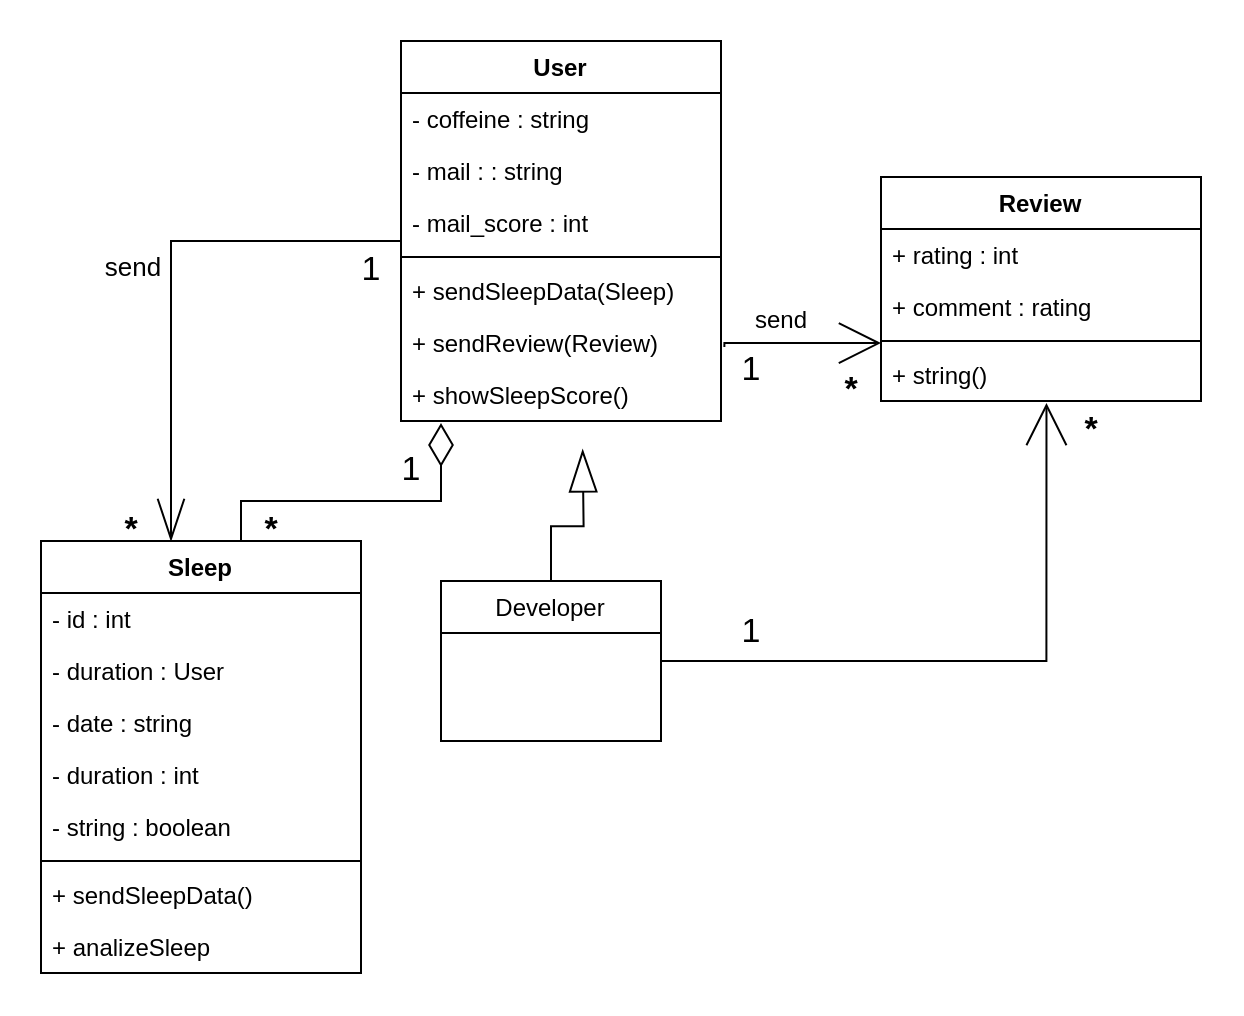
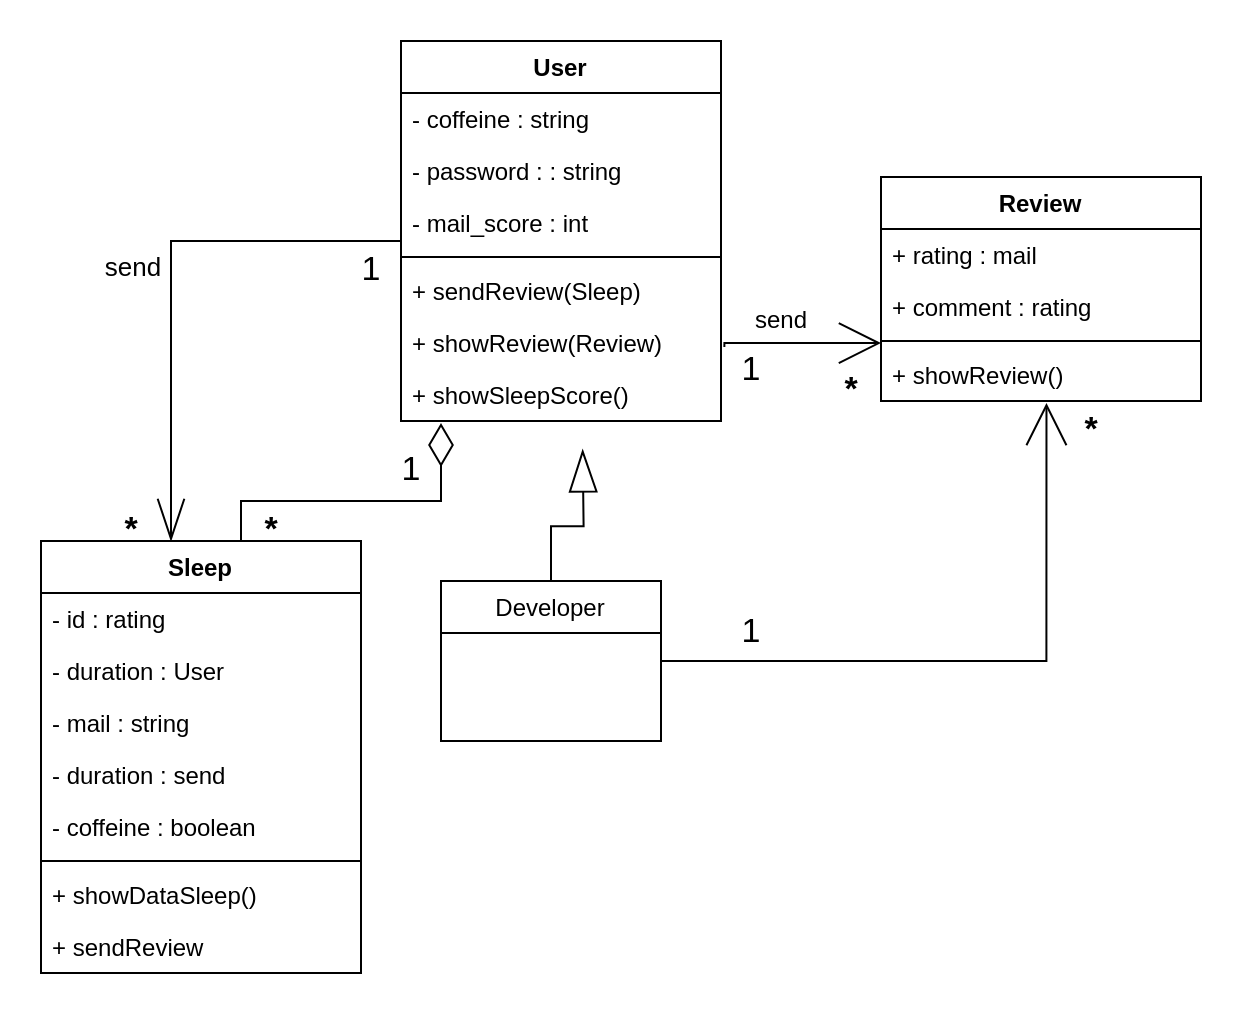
(498, 172) -> (531, 172)
(967, 256) -> (971, 256)
(550, 292) -> (530, 292)
(537, 344) -> (537, 344)
(953, 376) -> (980, 376)
(100, 620) -> (121, 620)
(137, 724) -> (131, 724)
(141, 776) -> (151, 776)
(154, 828) -> (168, 828)
(160, 896) -> (160, 896)
(134, 948) -> (126, 948)
